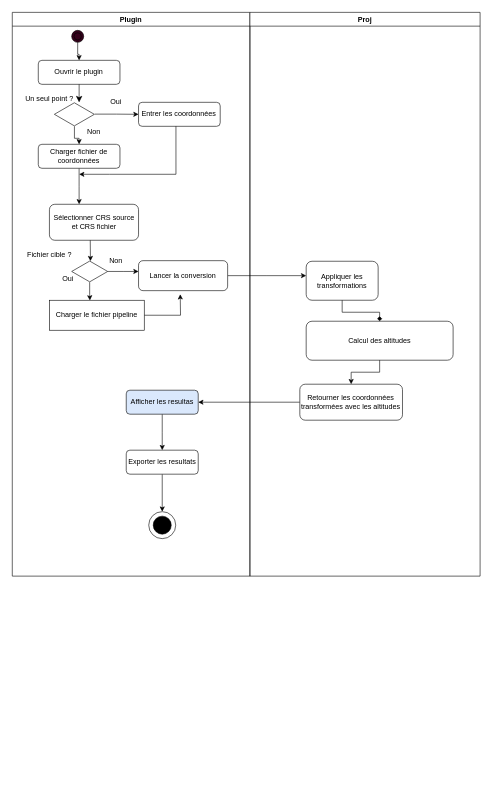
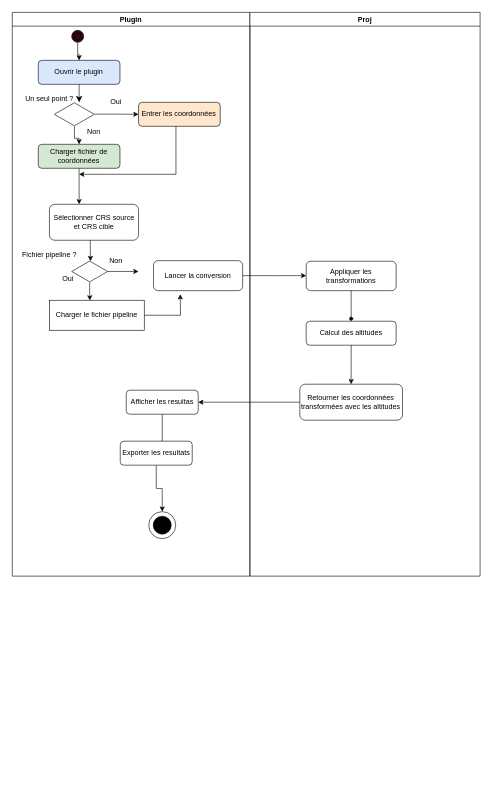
(79, 72) -> (79, 72)
(179, 114) -> (179, 114)
(79, 156) -> (79, 156)
(94, 222) -> (94, 222)
(50, 255) -> (50, 255)
(183, 276) -> (198, 276)
(342, 281) -> (351, 276)
(380, 341) -> (351, 333)
(162, 402) -> (162, 402)
(162, 462) -> (156, 453)
